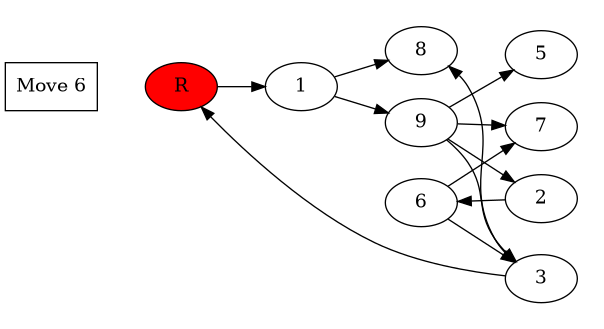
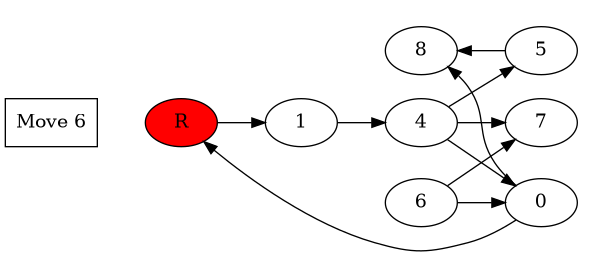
(356, 70) -> (487, 51)
(421, 123) -> (421, 123)
(541, 199) -> none
(541, 279) -> (541, 203)
